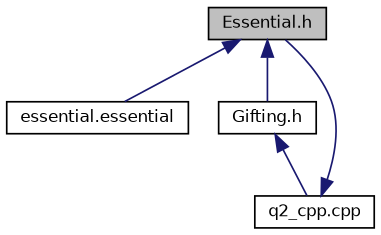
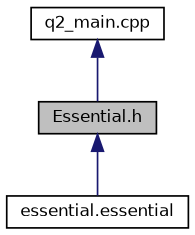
(267, 118) -> none
(315, 212) -> (98, 24)
